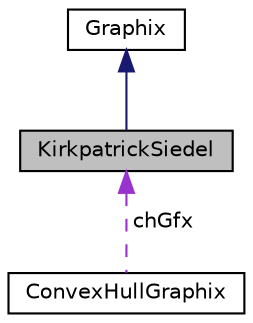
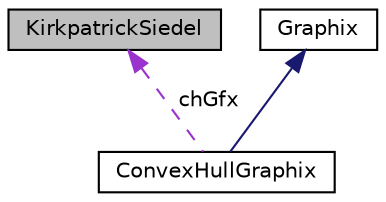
(126, 101) -> (261, 110)
